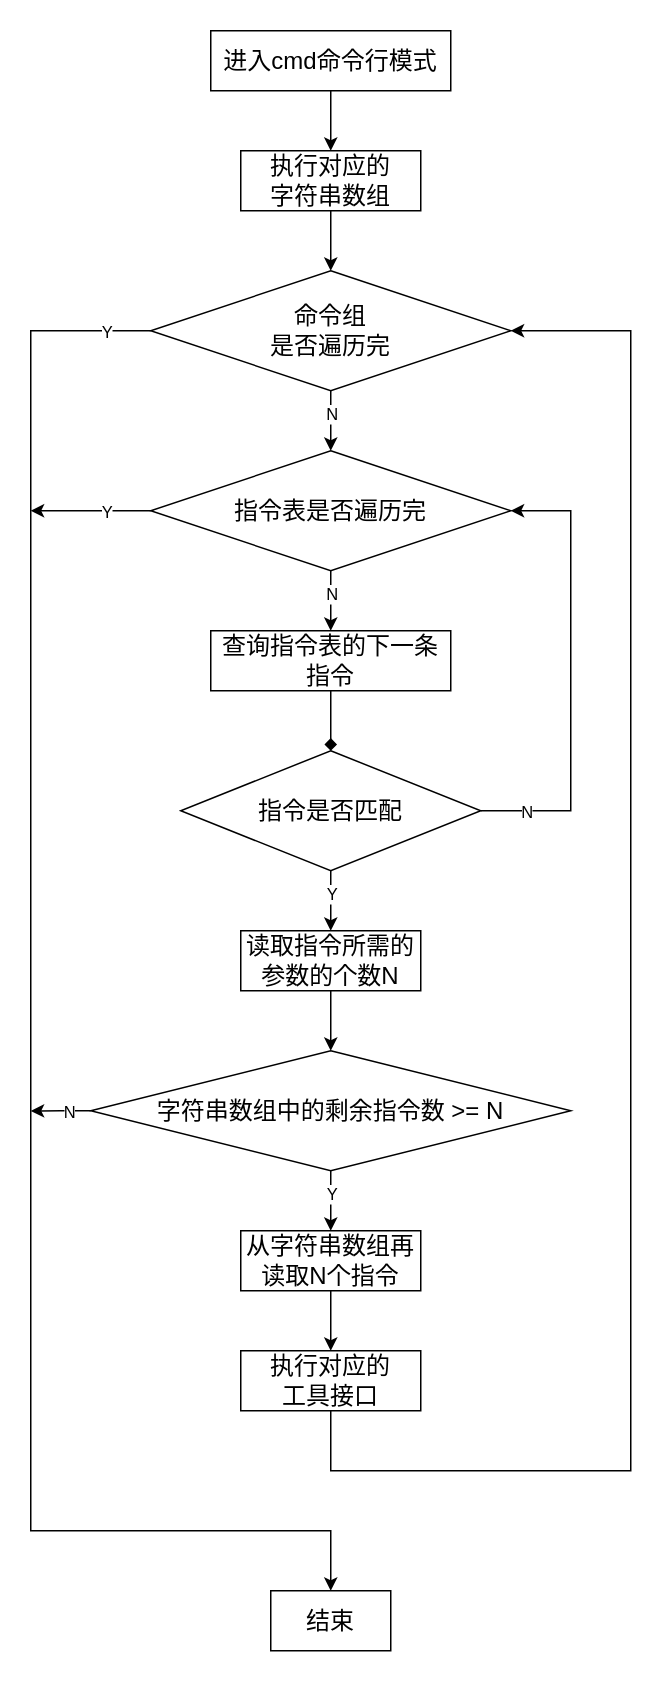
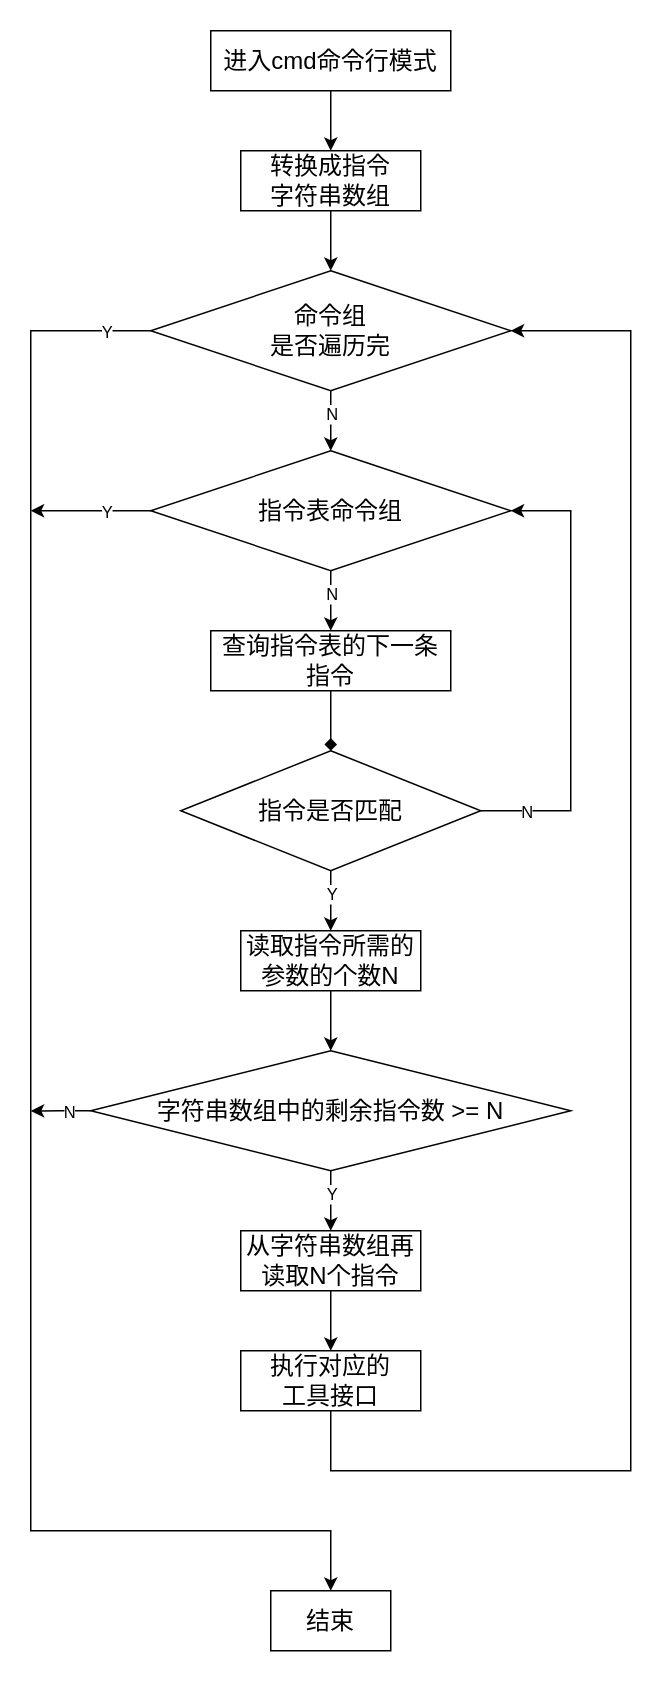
(331, 181) -> (331, 181)
(331, 511) -> (331, 511)
